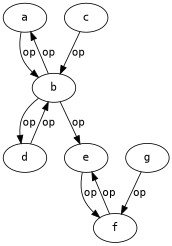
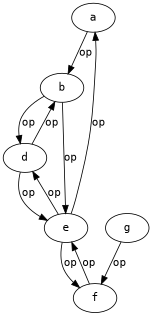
(86, 18) -> none
(41, 57) -> (91, 128)
none -> (48, 197)
none -> (21, 198)
